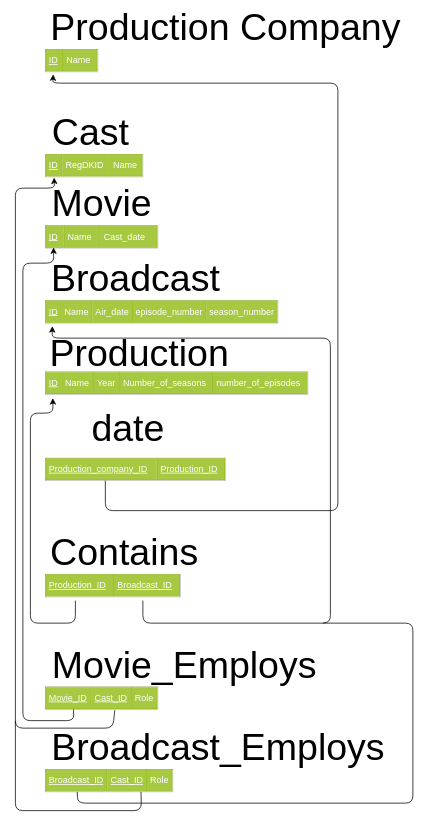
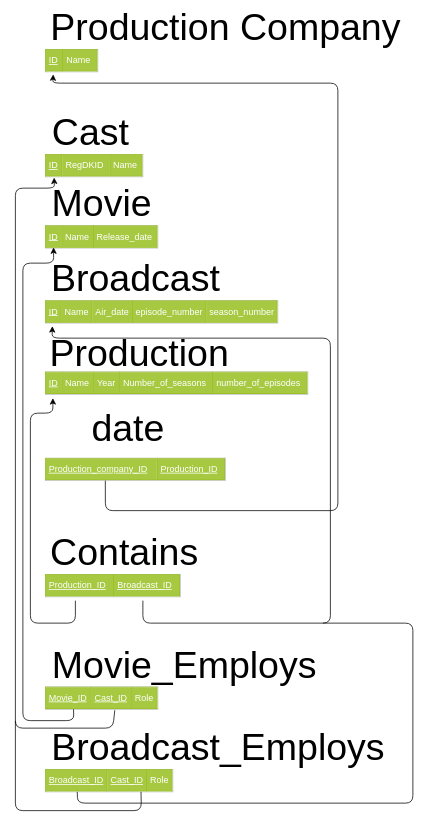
(83, 231) -> (90, 231)
